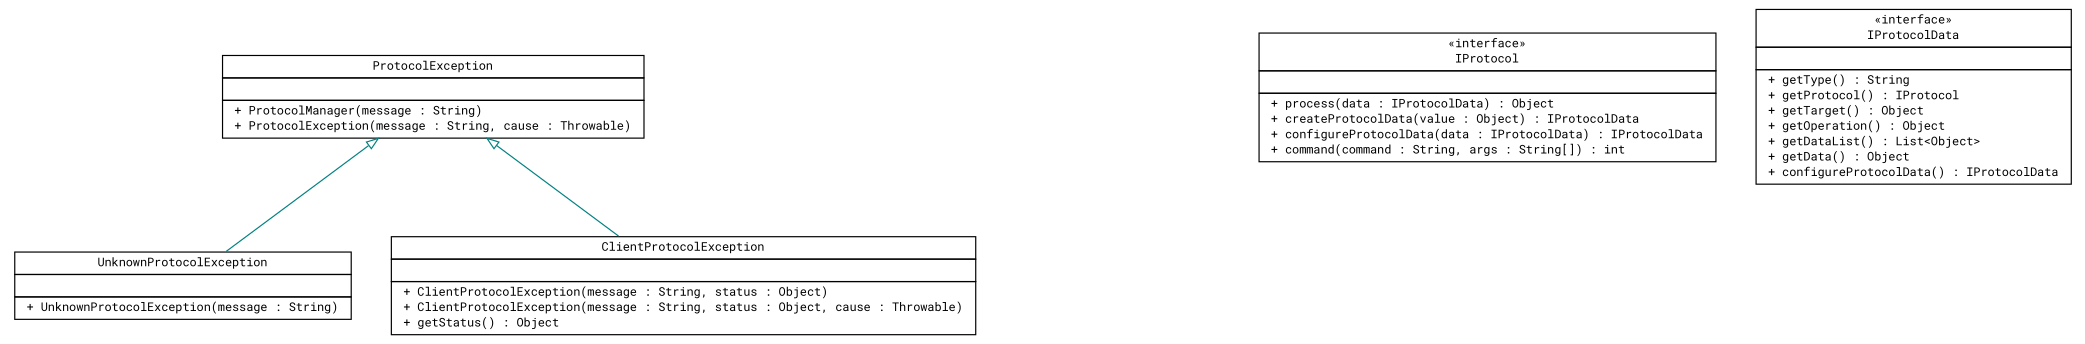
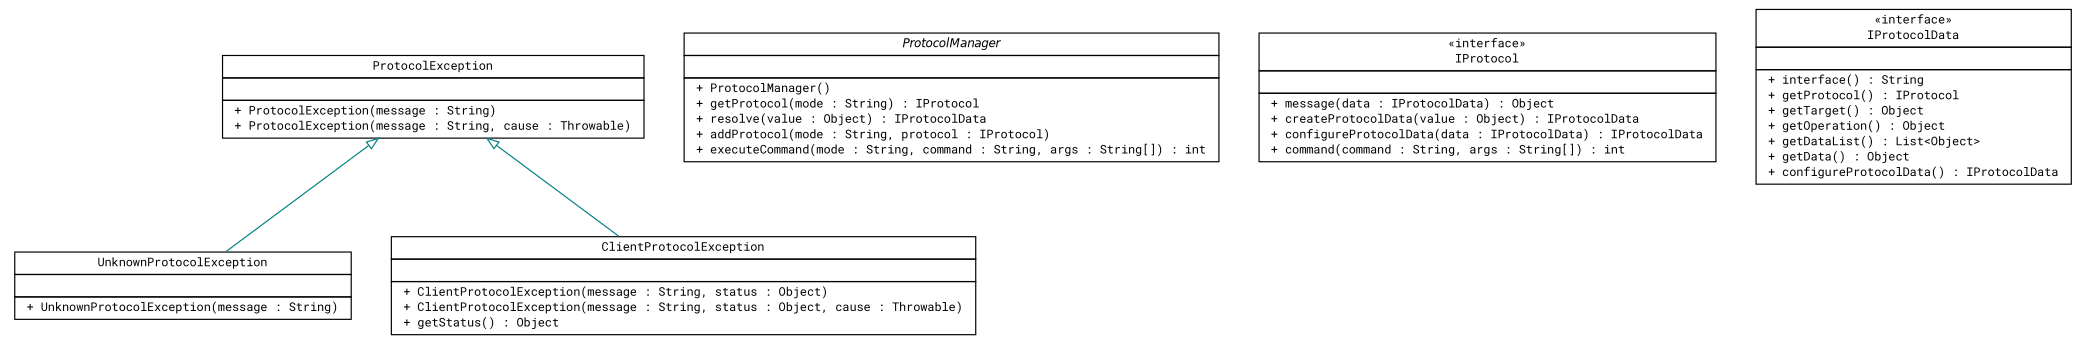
(1839, 80) -> (1846, 80)
none -> (951, 97)
(1413, 104) -> (1413, 104)
(359, 111) -> (366, 111)
